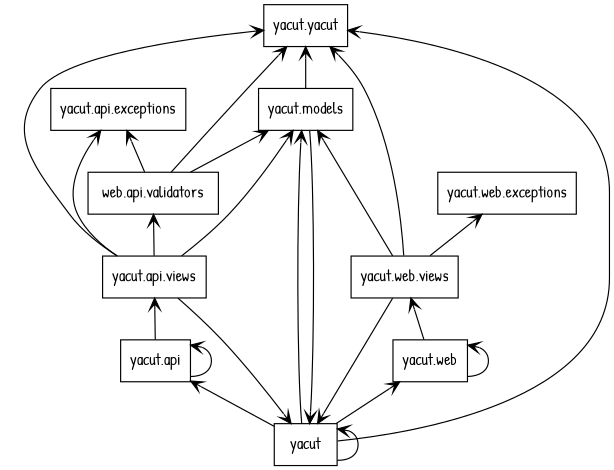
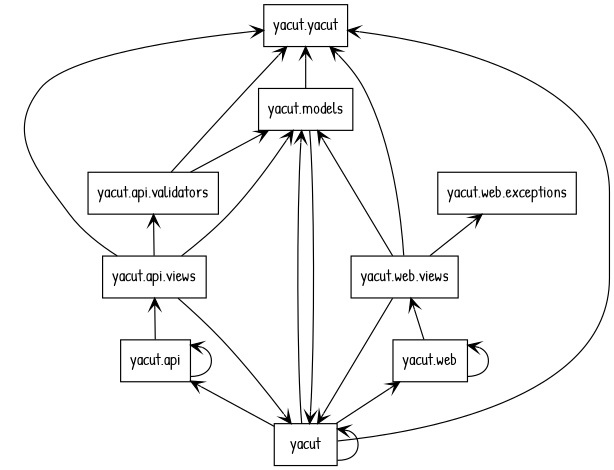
(118, 109) -> none
(153, 193) -> (153, 193)
